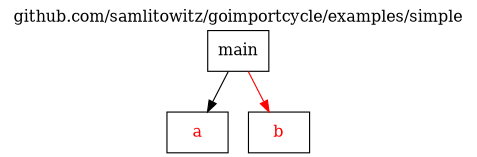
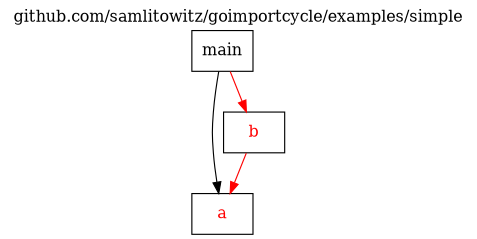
none -> (240, 168)
